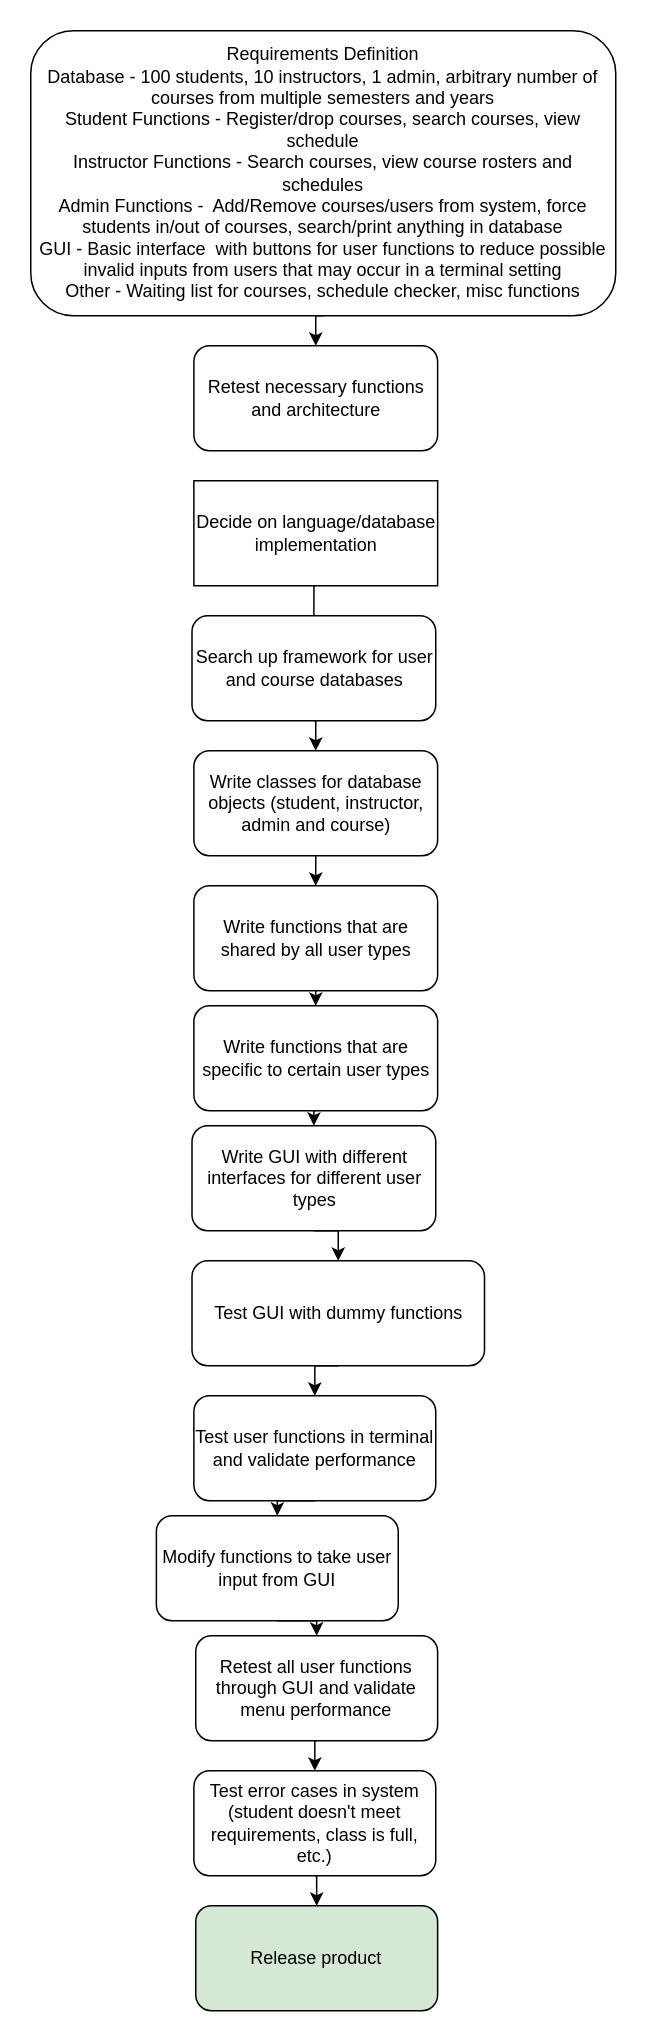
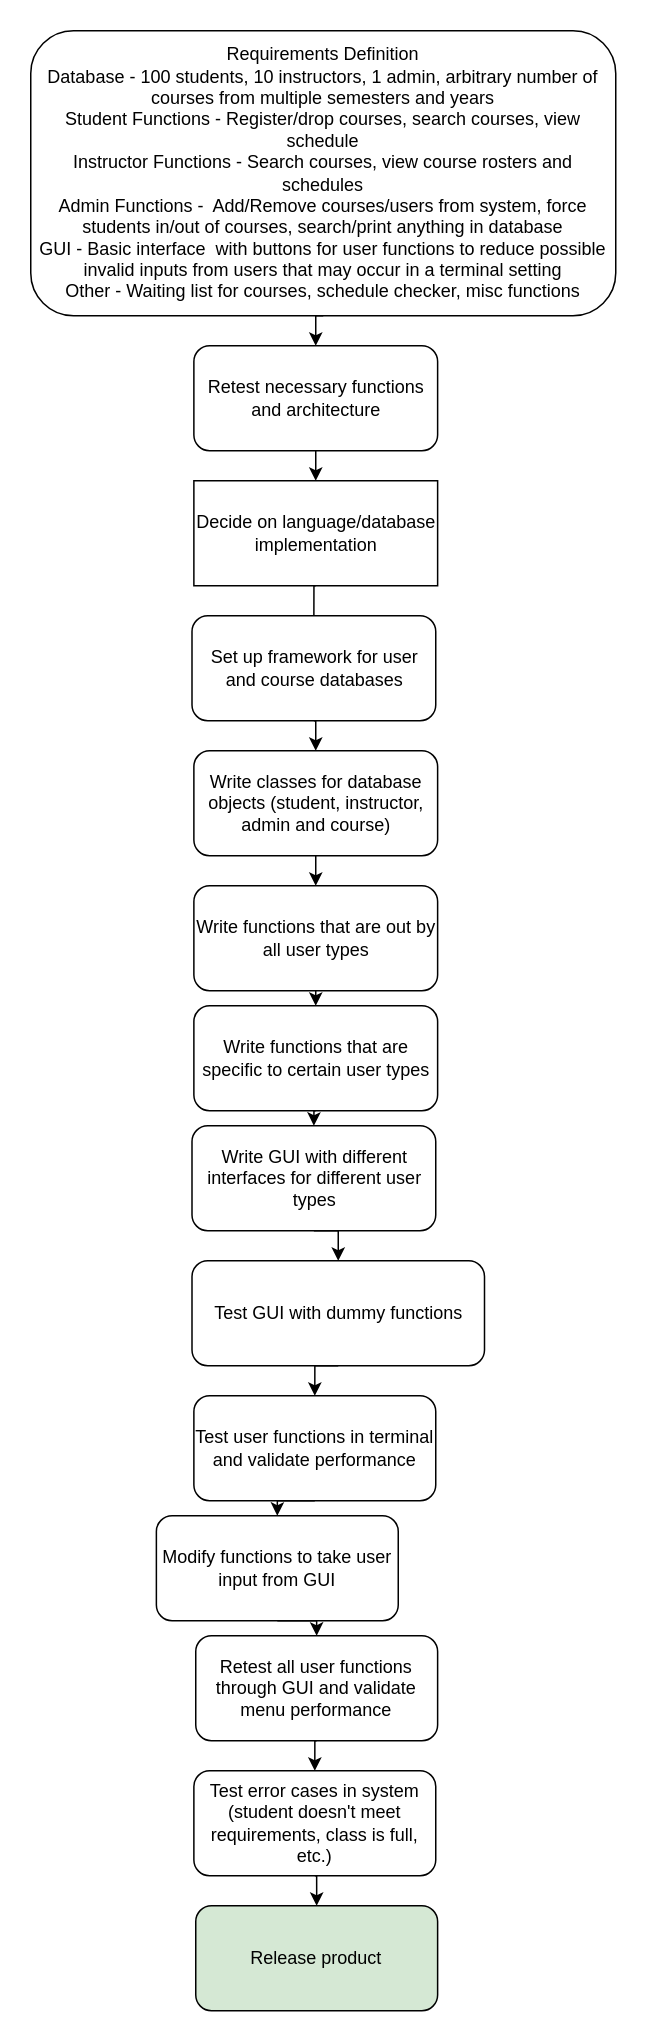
none -> (316, 461)
(315, 668) -> (315, 668)
(317, 938) -> (317, 938)
